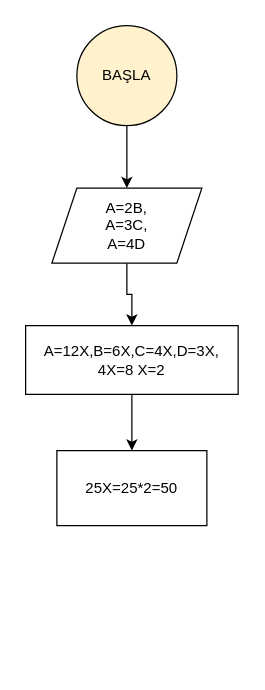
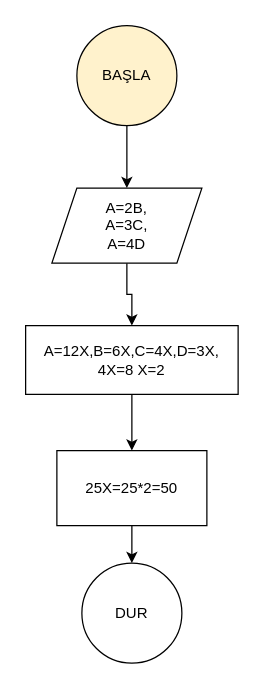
none -> (132, 549)
none -> (132, 613)
